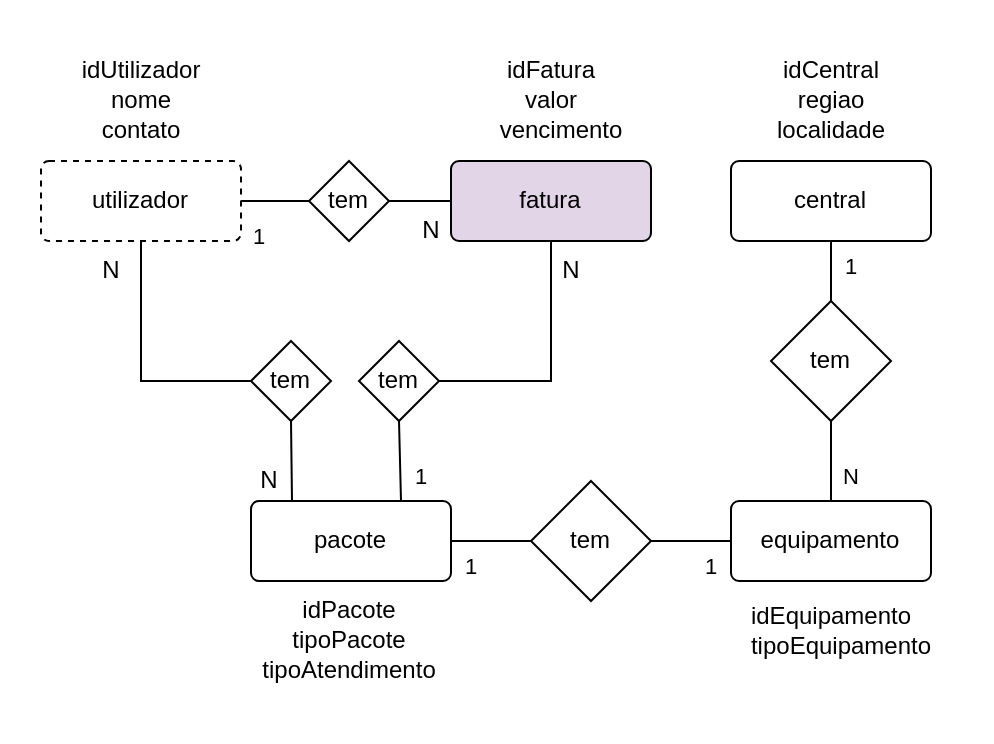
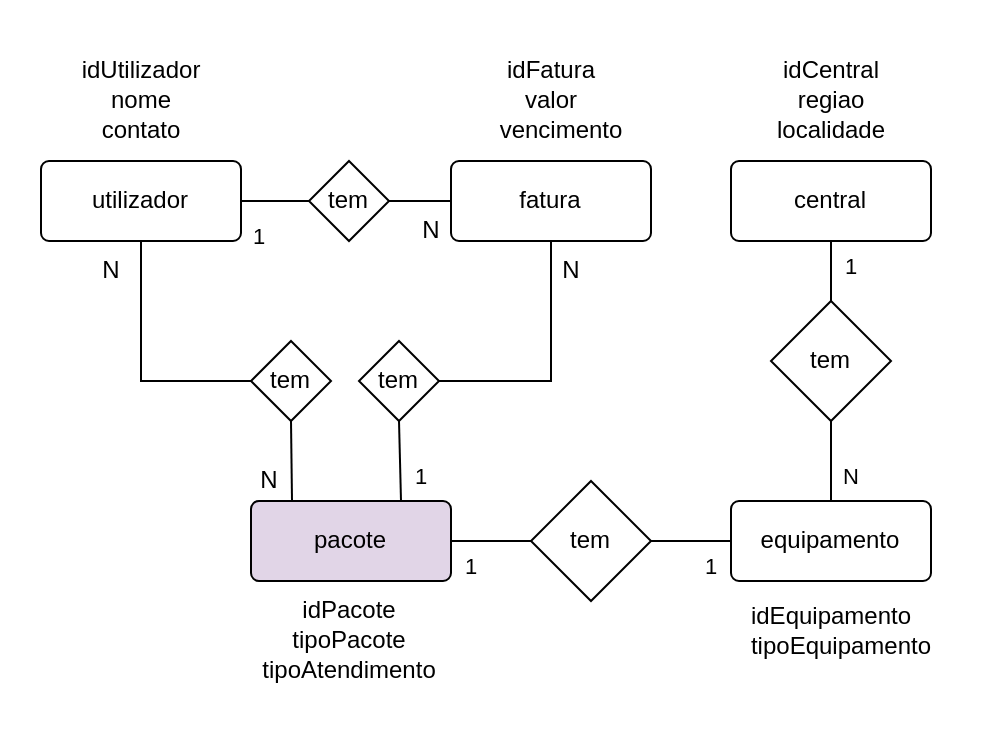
(141, 201) -> (141, 201)
(551, 201) -> (551, 201)
(351, 541) -> (351, 541)
